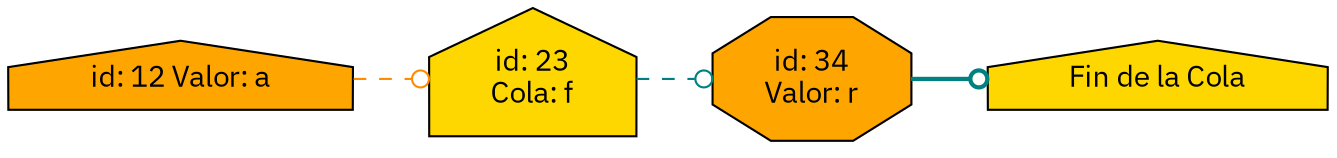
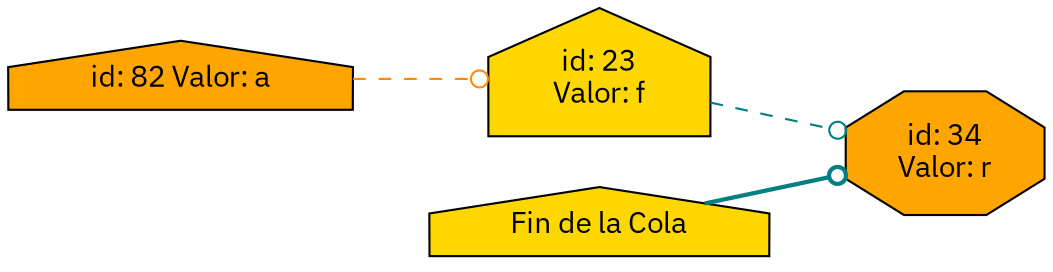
(181, 79) -> (181, 79)
(533, 79) -> (599, 79)
(941, 79) -> (767, 190)
